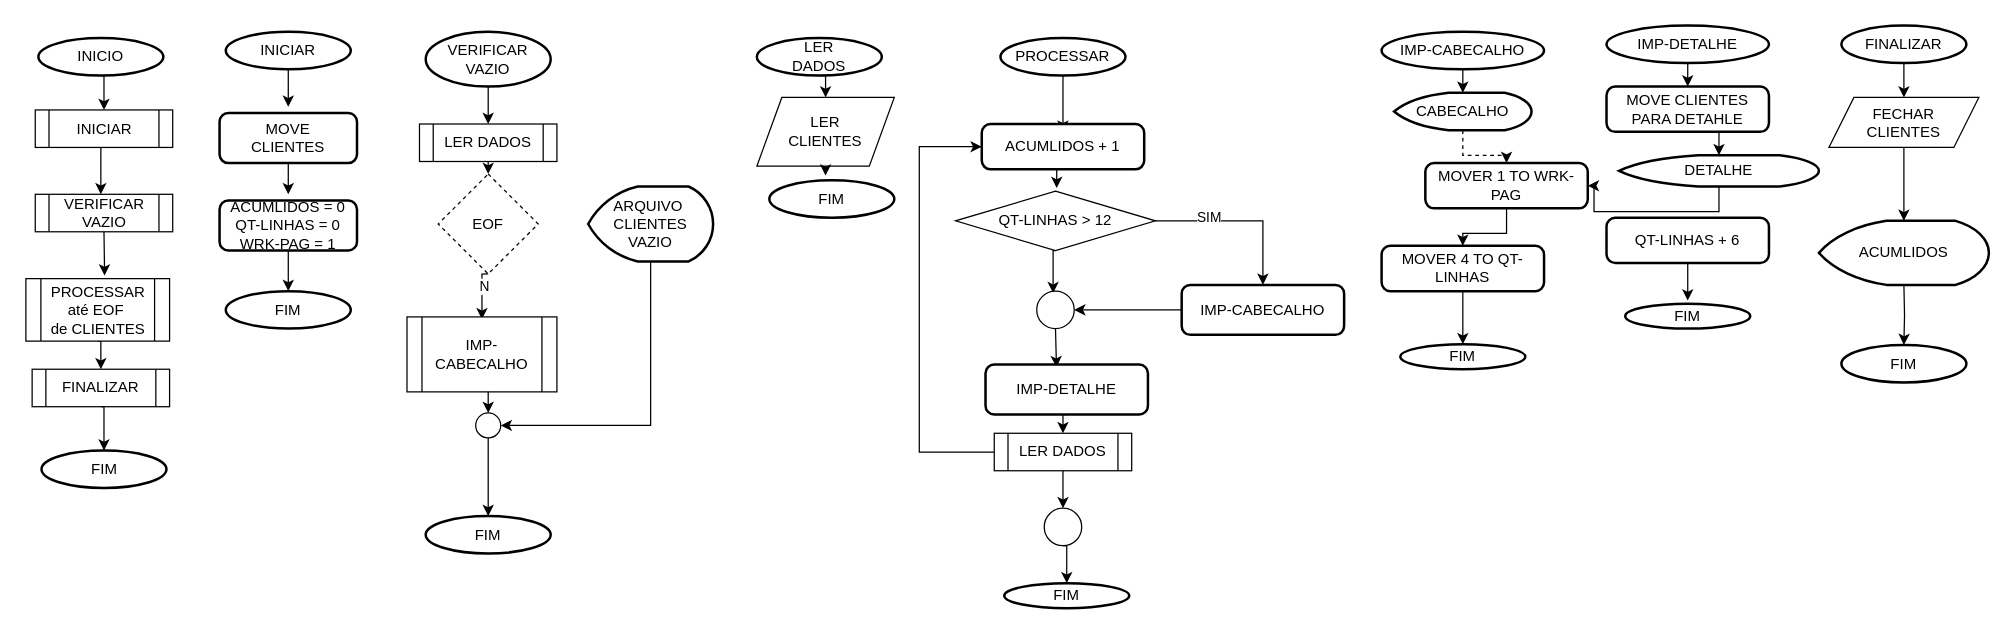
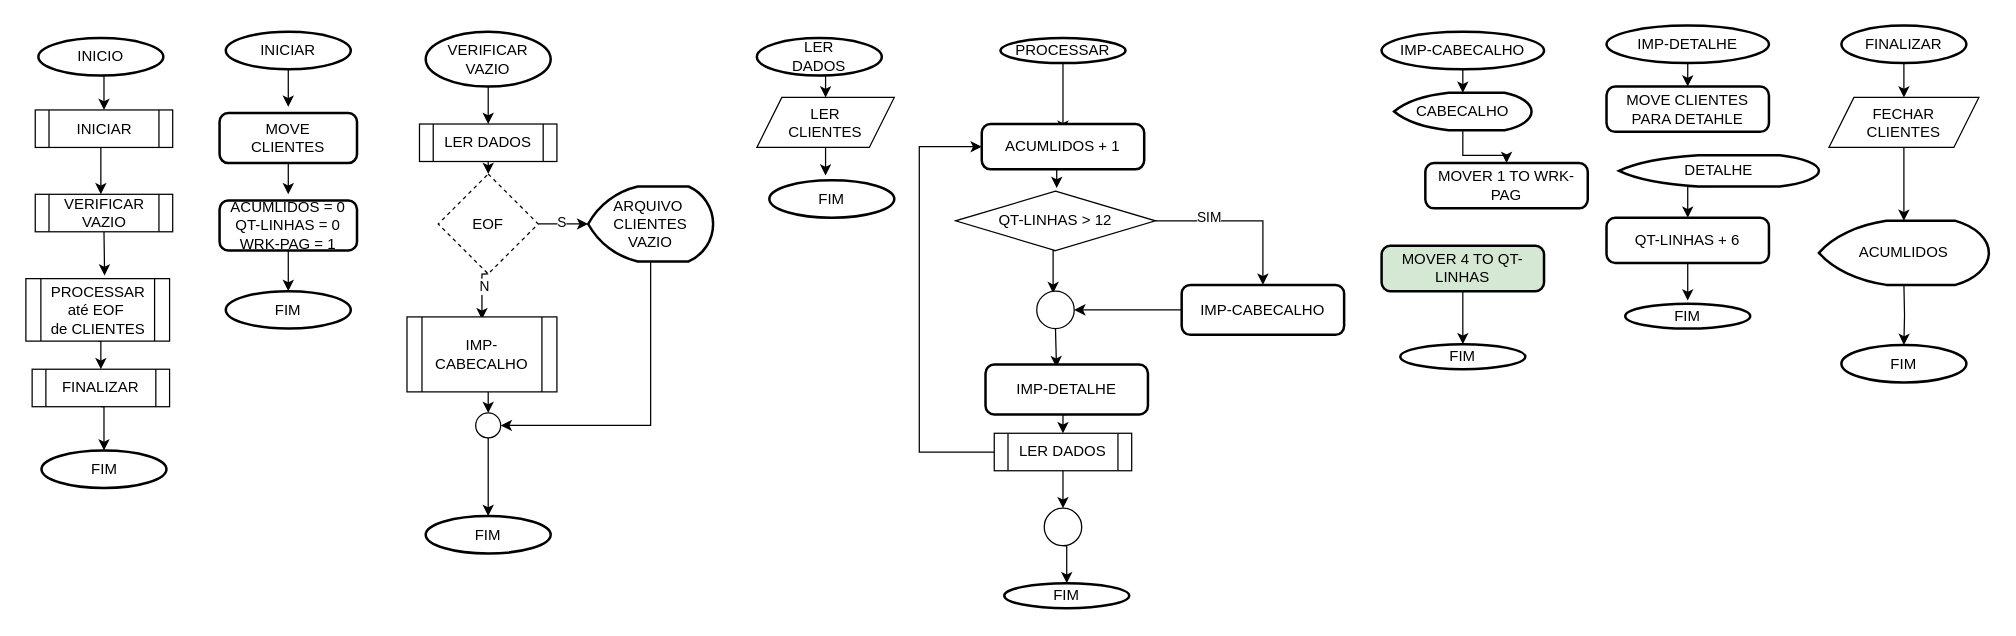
(1063, 57) -> (1063, 51)
(826, 132) -> (826, 123)
(1719, 138) -> none
(1471, 155) -> (1471, 155)
(1656, 212) -> (1688, 197)
none -> (559, 224)
(1496, 234) -> none
(1463, 269) -> (1463, 269)
